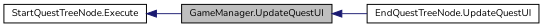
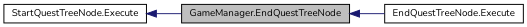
(257, 14) -> (266, 14)
(453, 14) -> (454, 14)
